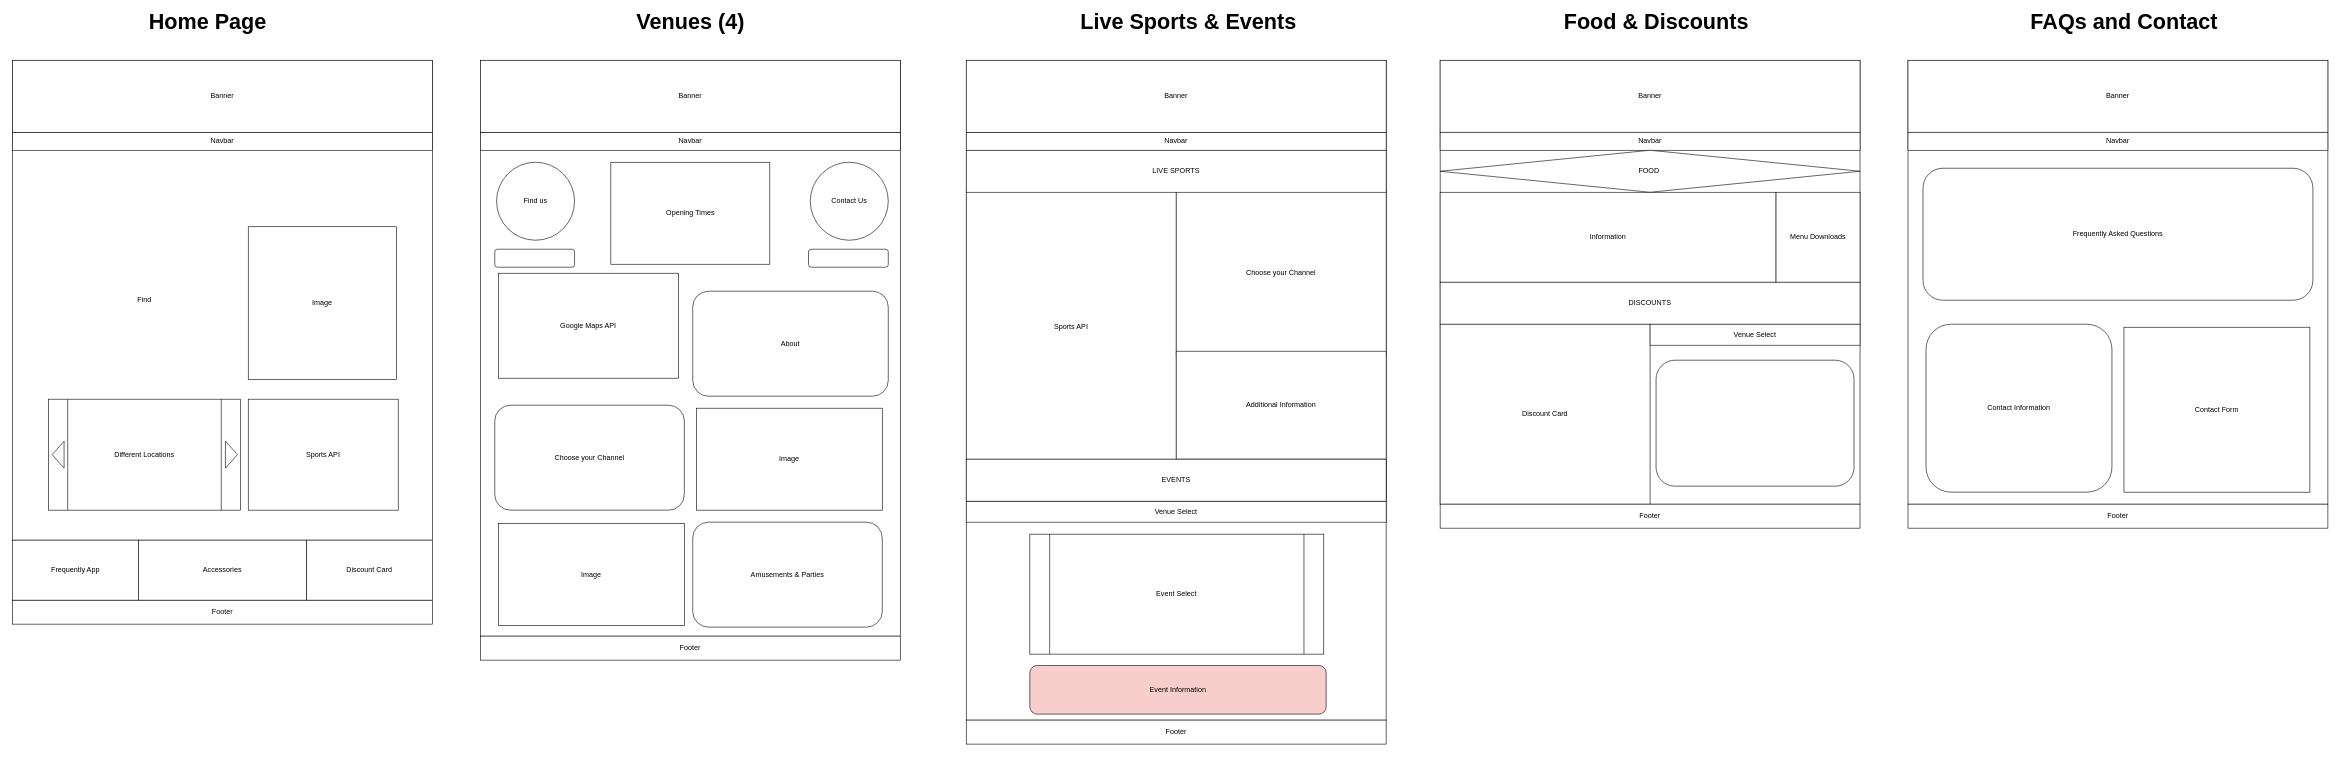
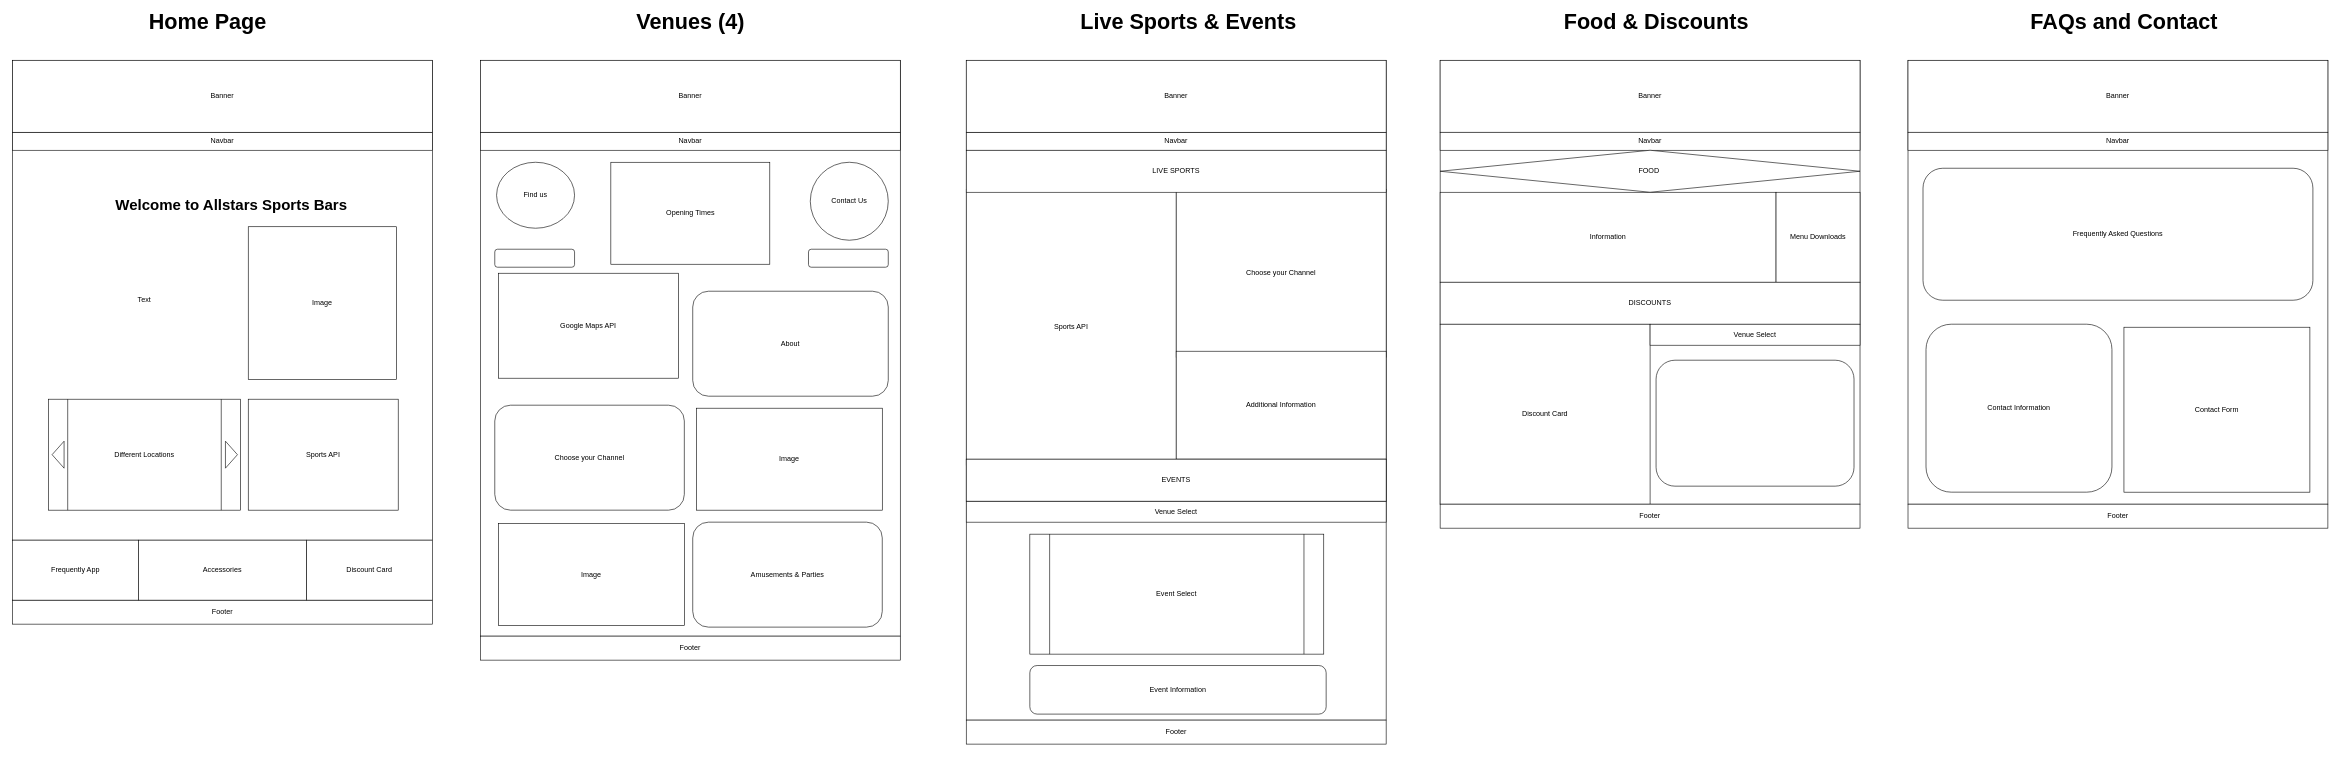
(536, 201) -> (536, 195)
none -> (231, 204)
(144, 300) -> (144, 300)
(1178, 690) -> (1178, 690)
